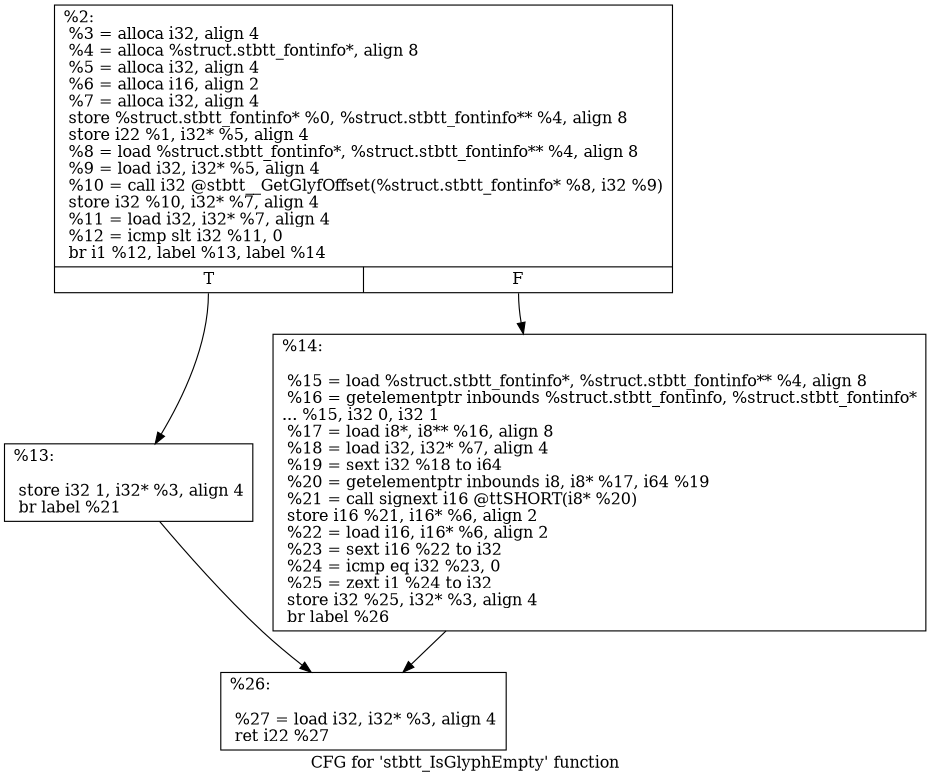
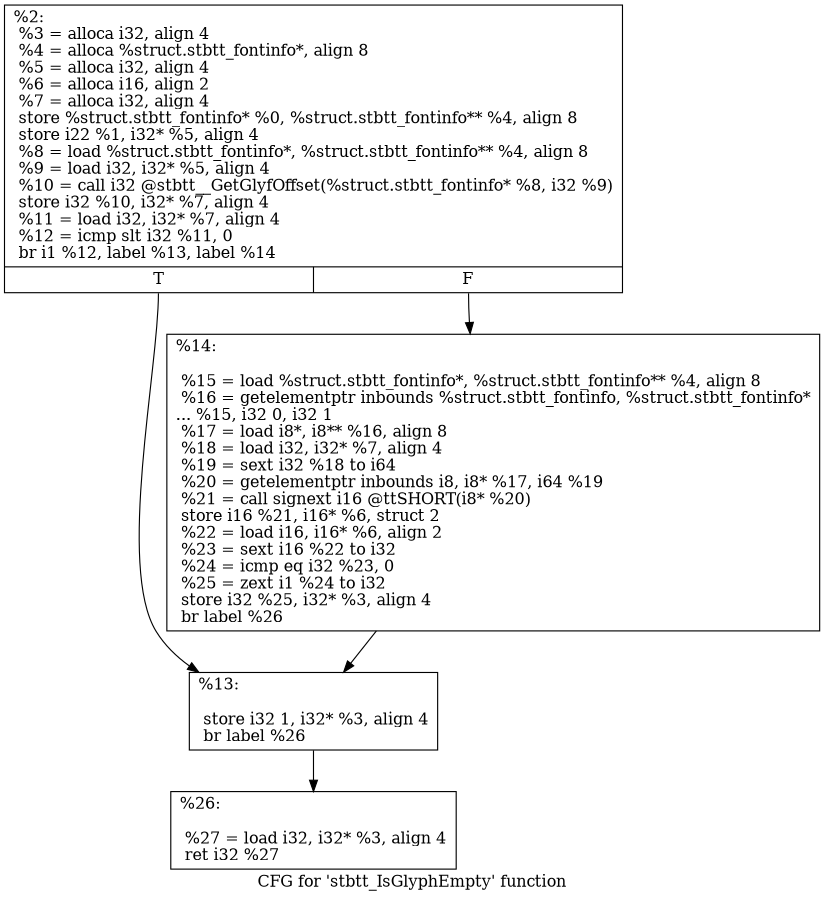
(67, 508) -> (252, 737)
(410, 516) -> (308, 516)
(429, 648) -> (363, 647)
(280, 737) -> (230, 856)
